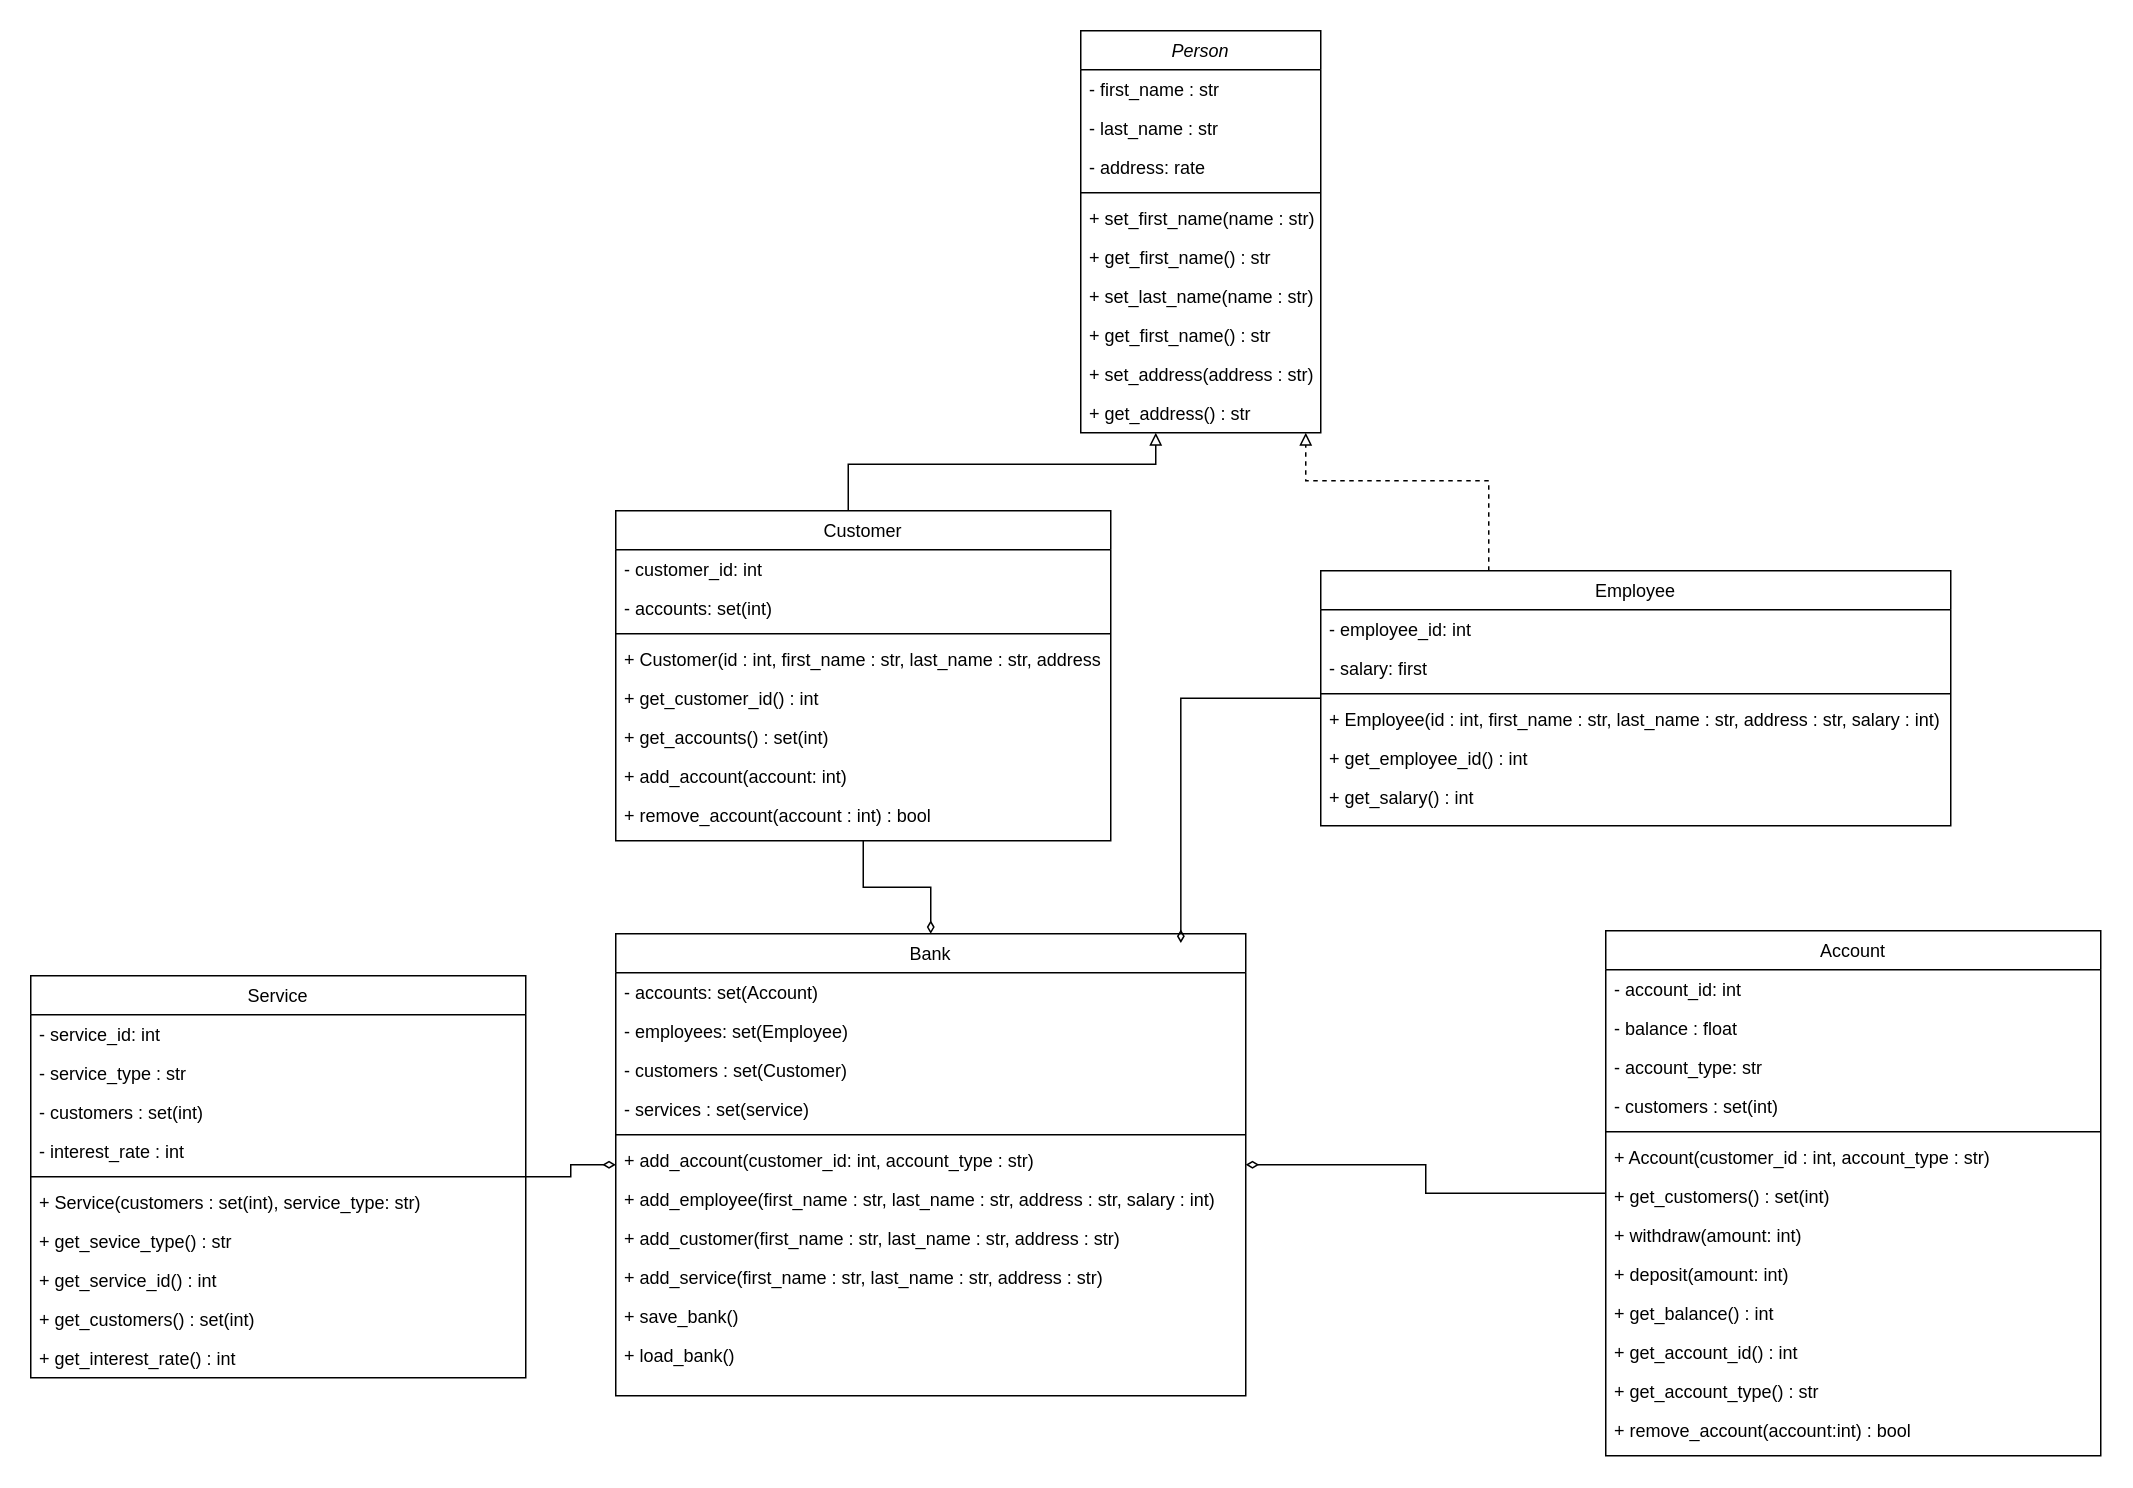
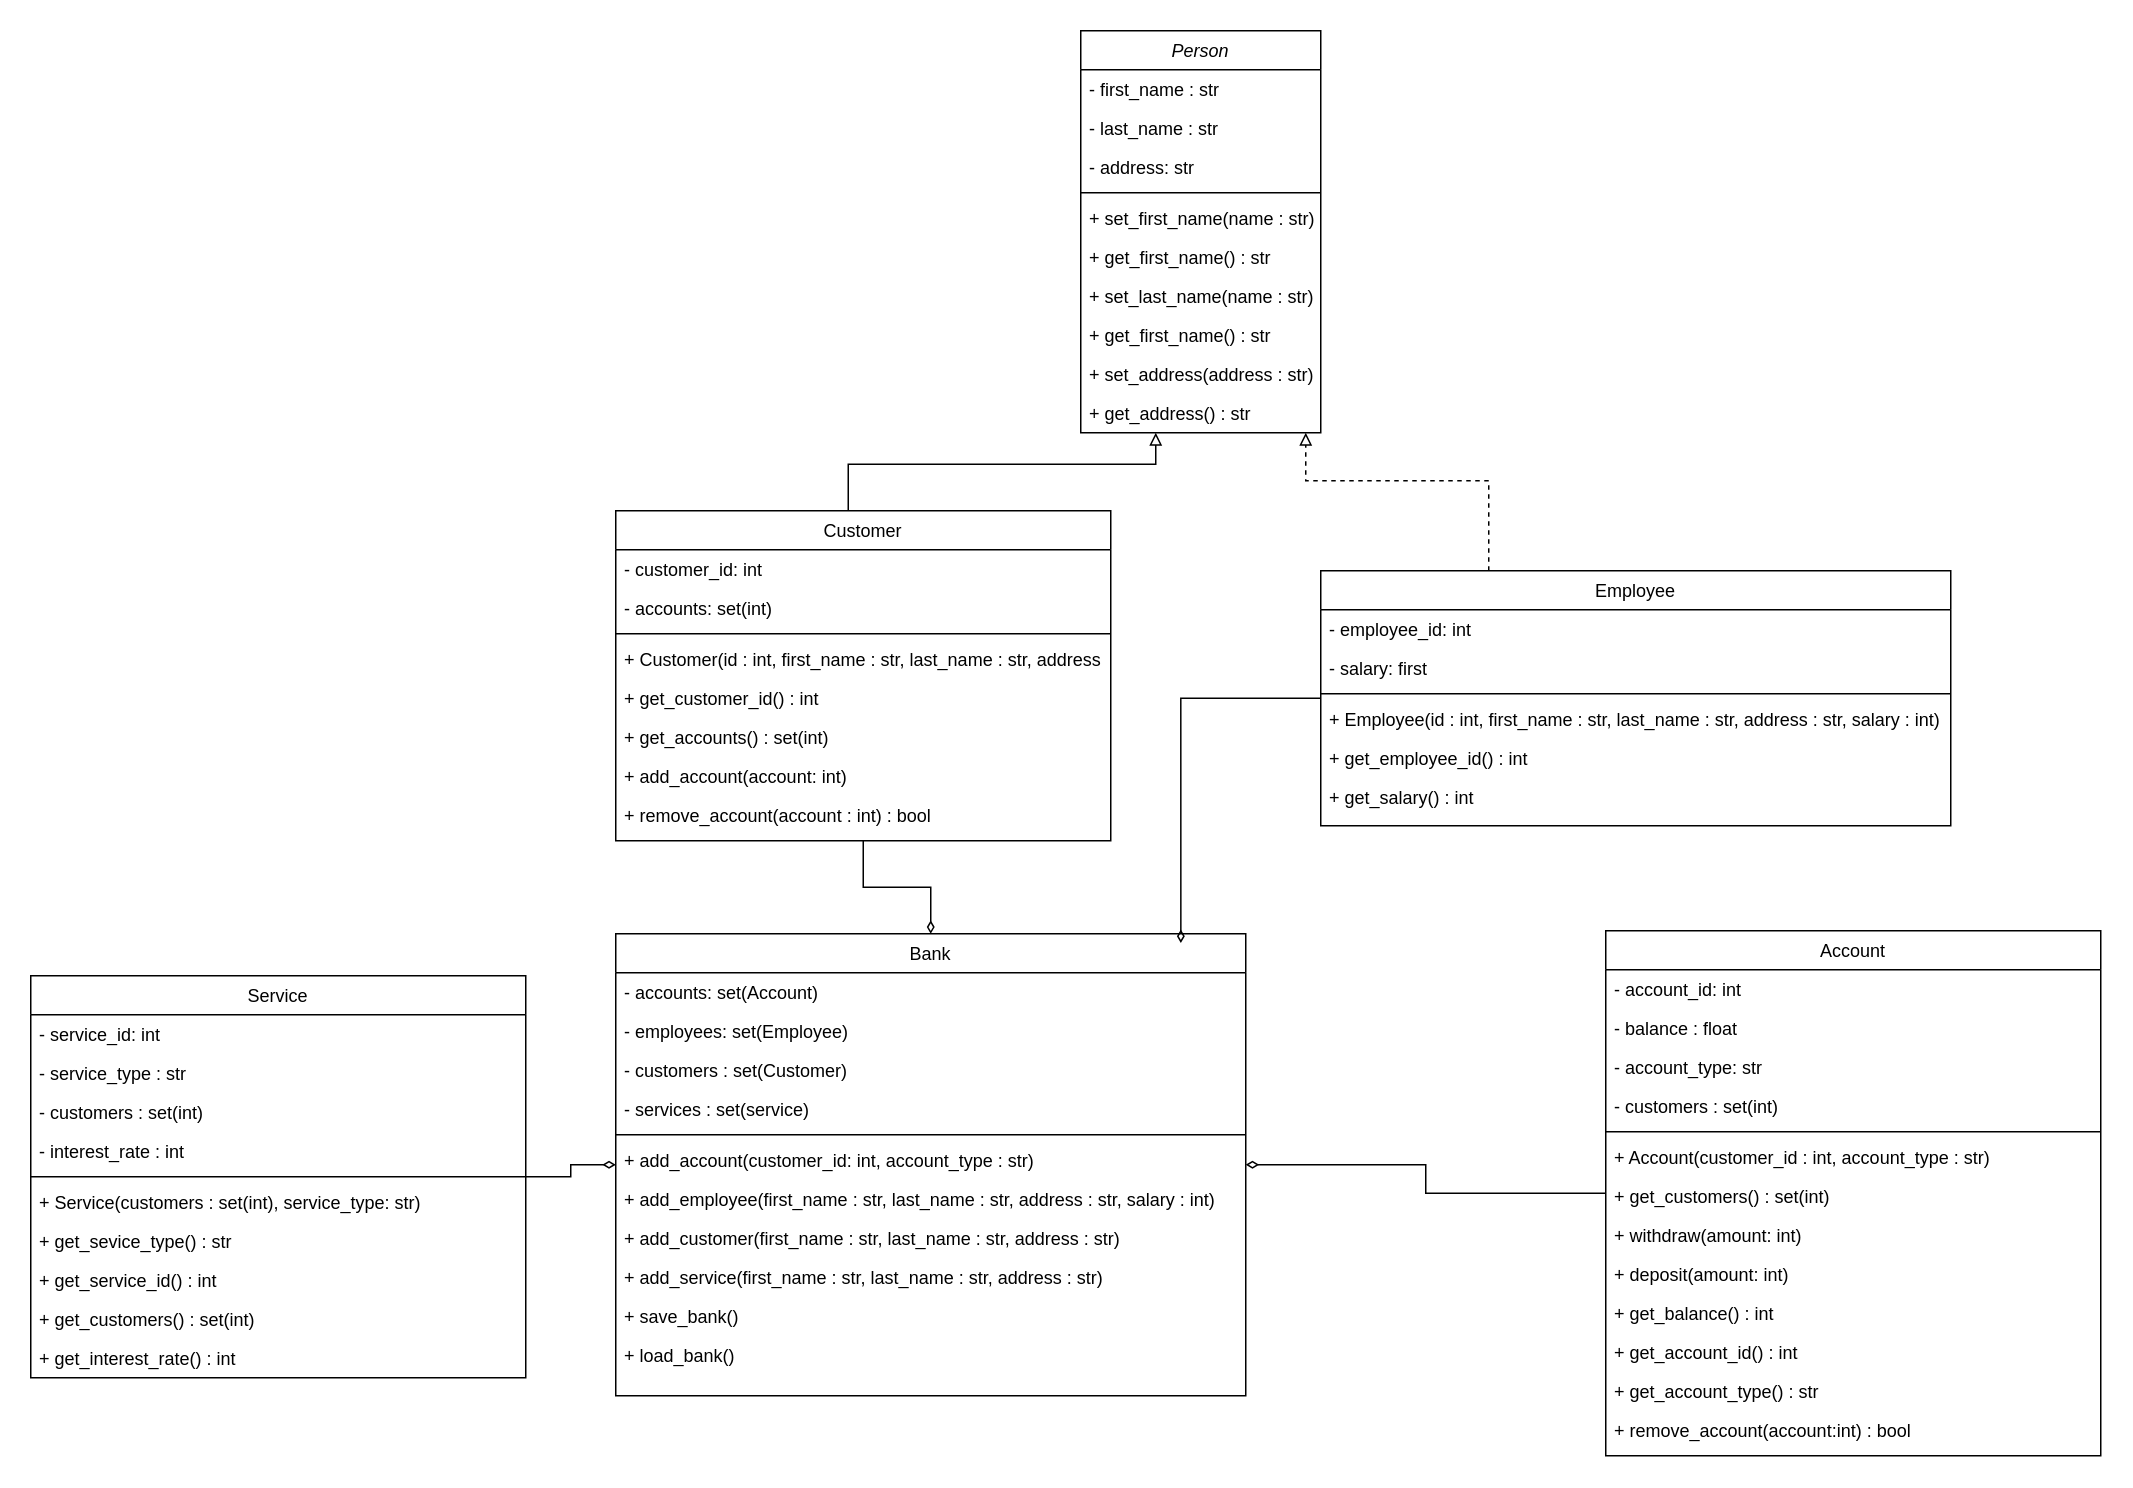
(1158, 168) -> (1153, 168)
